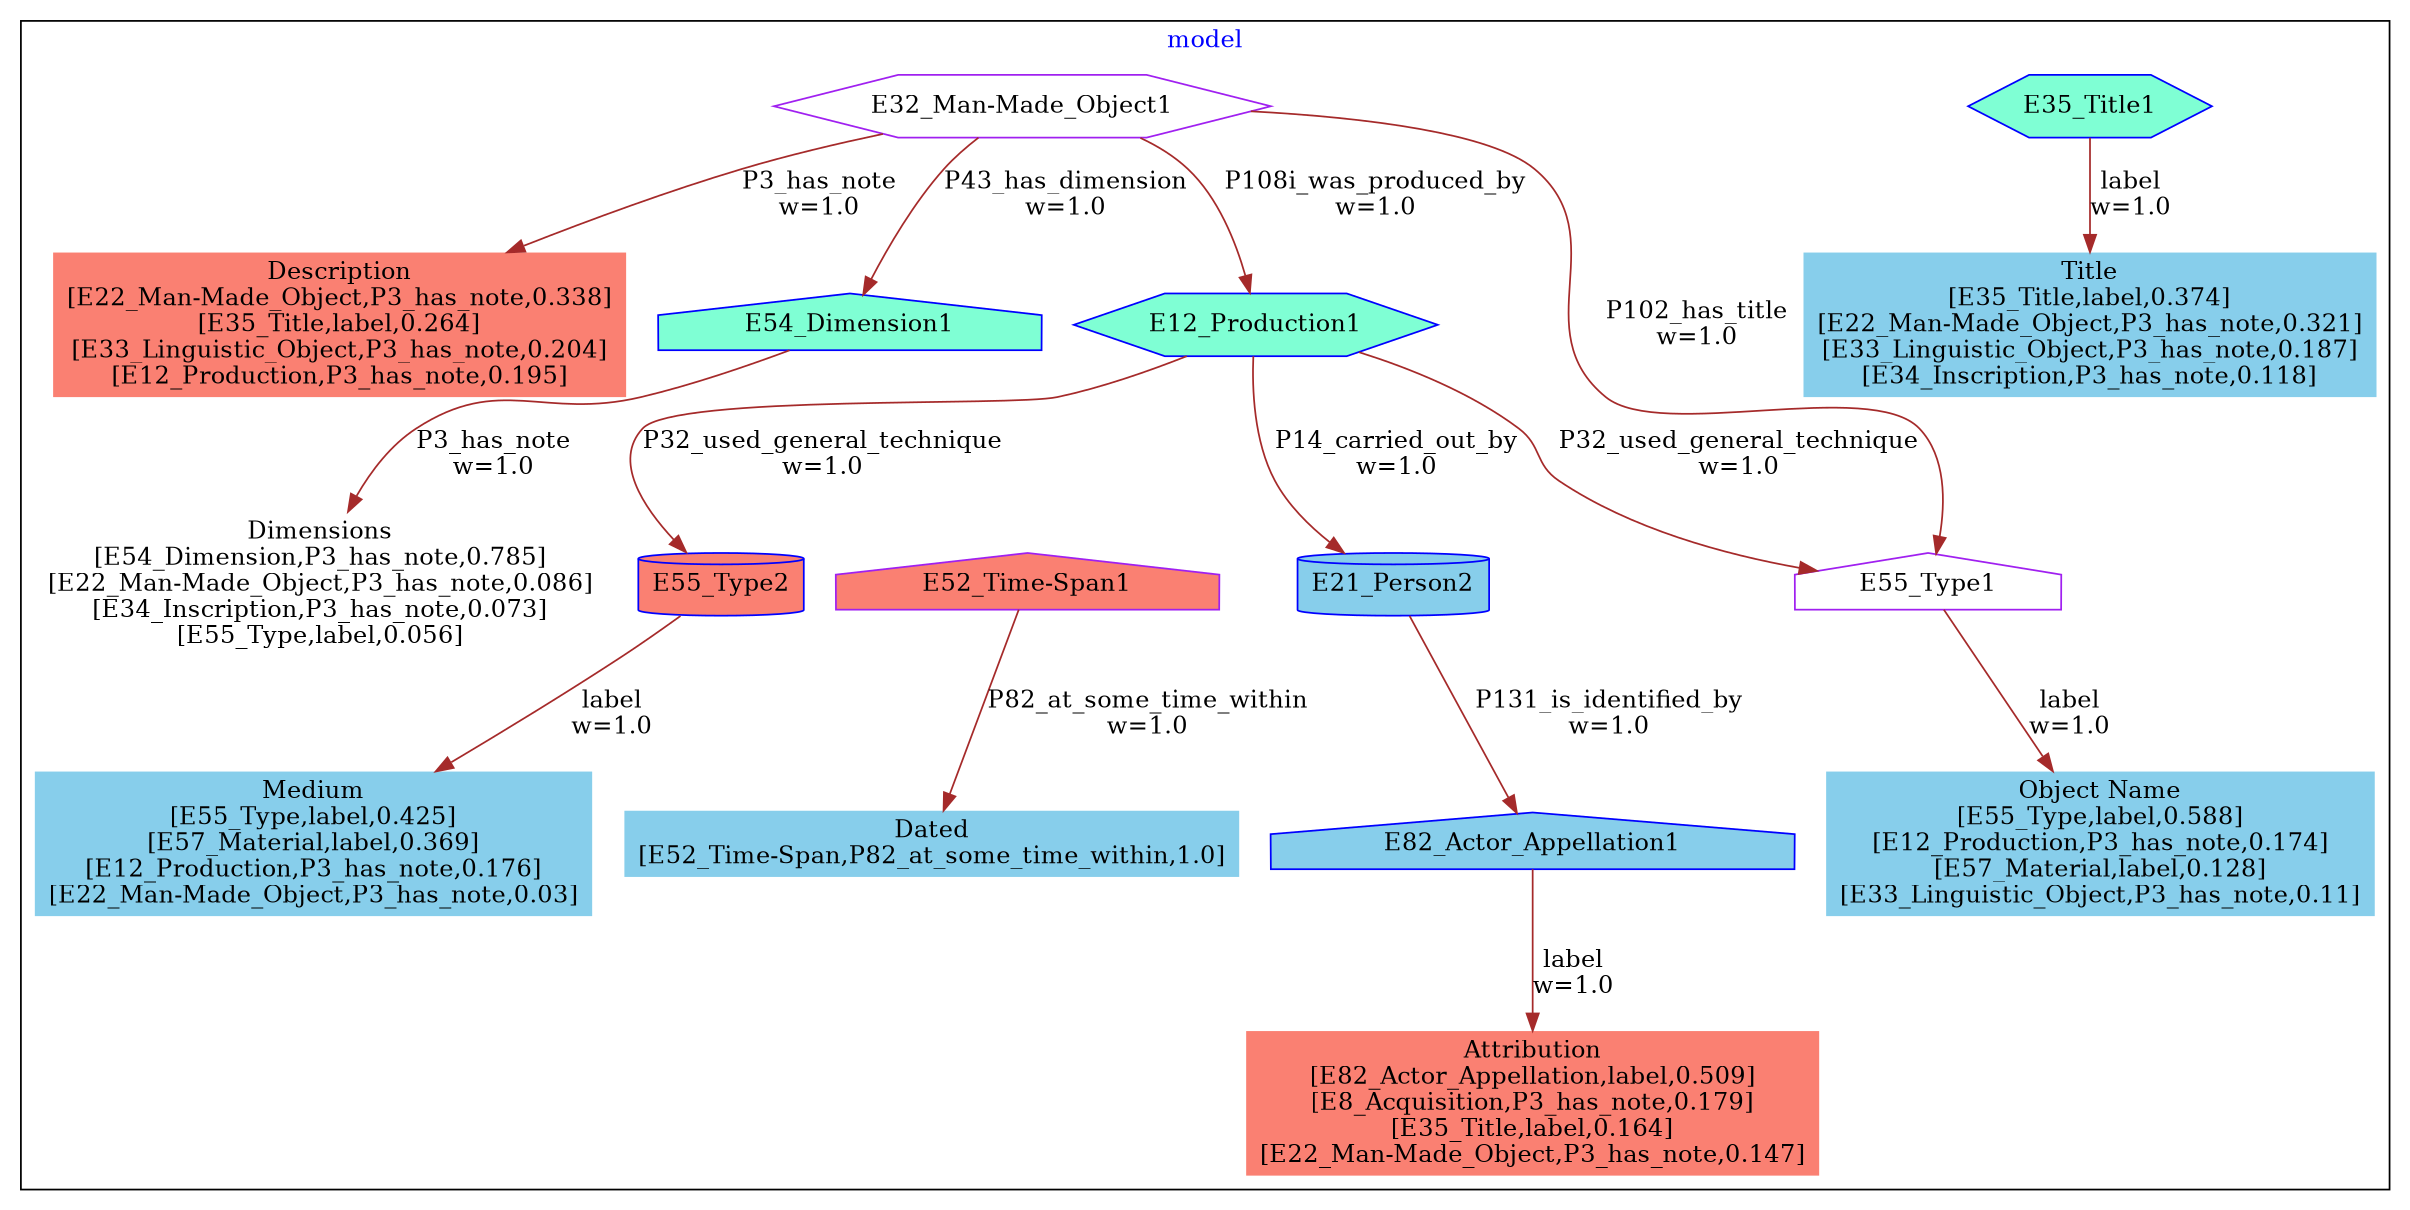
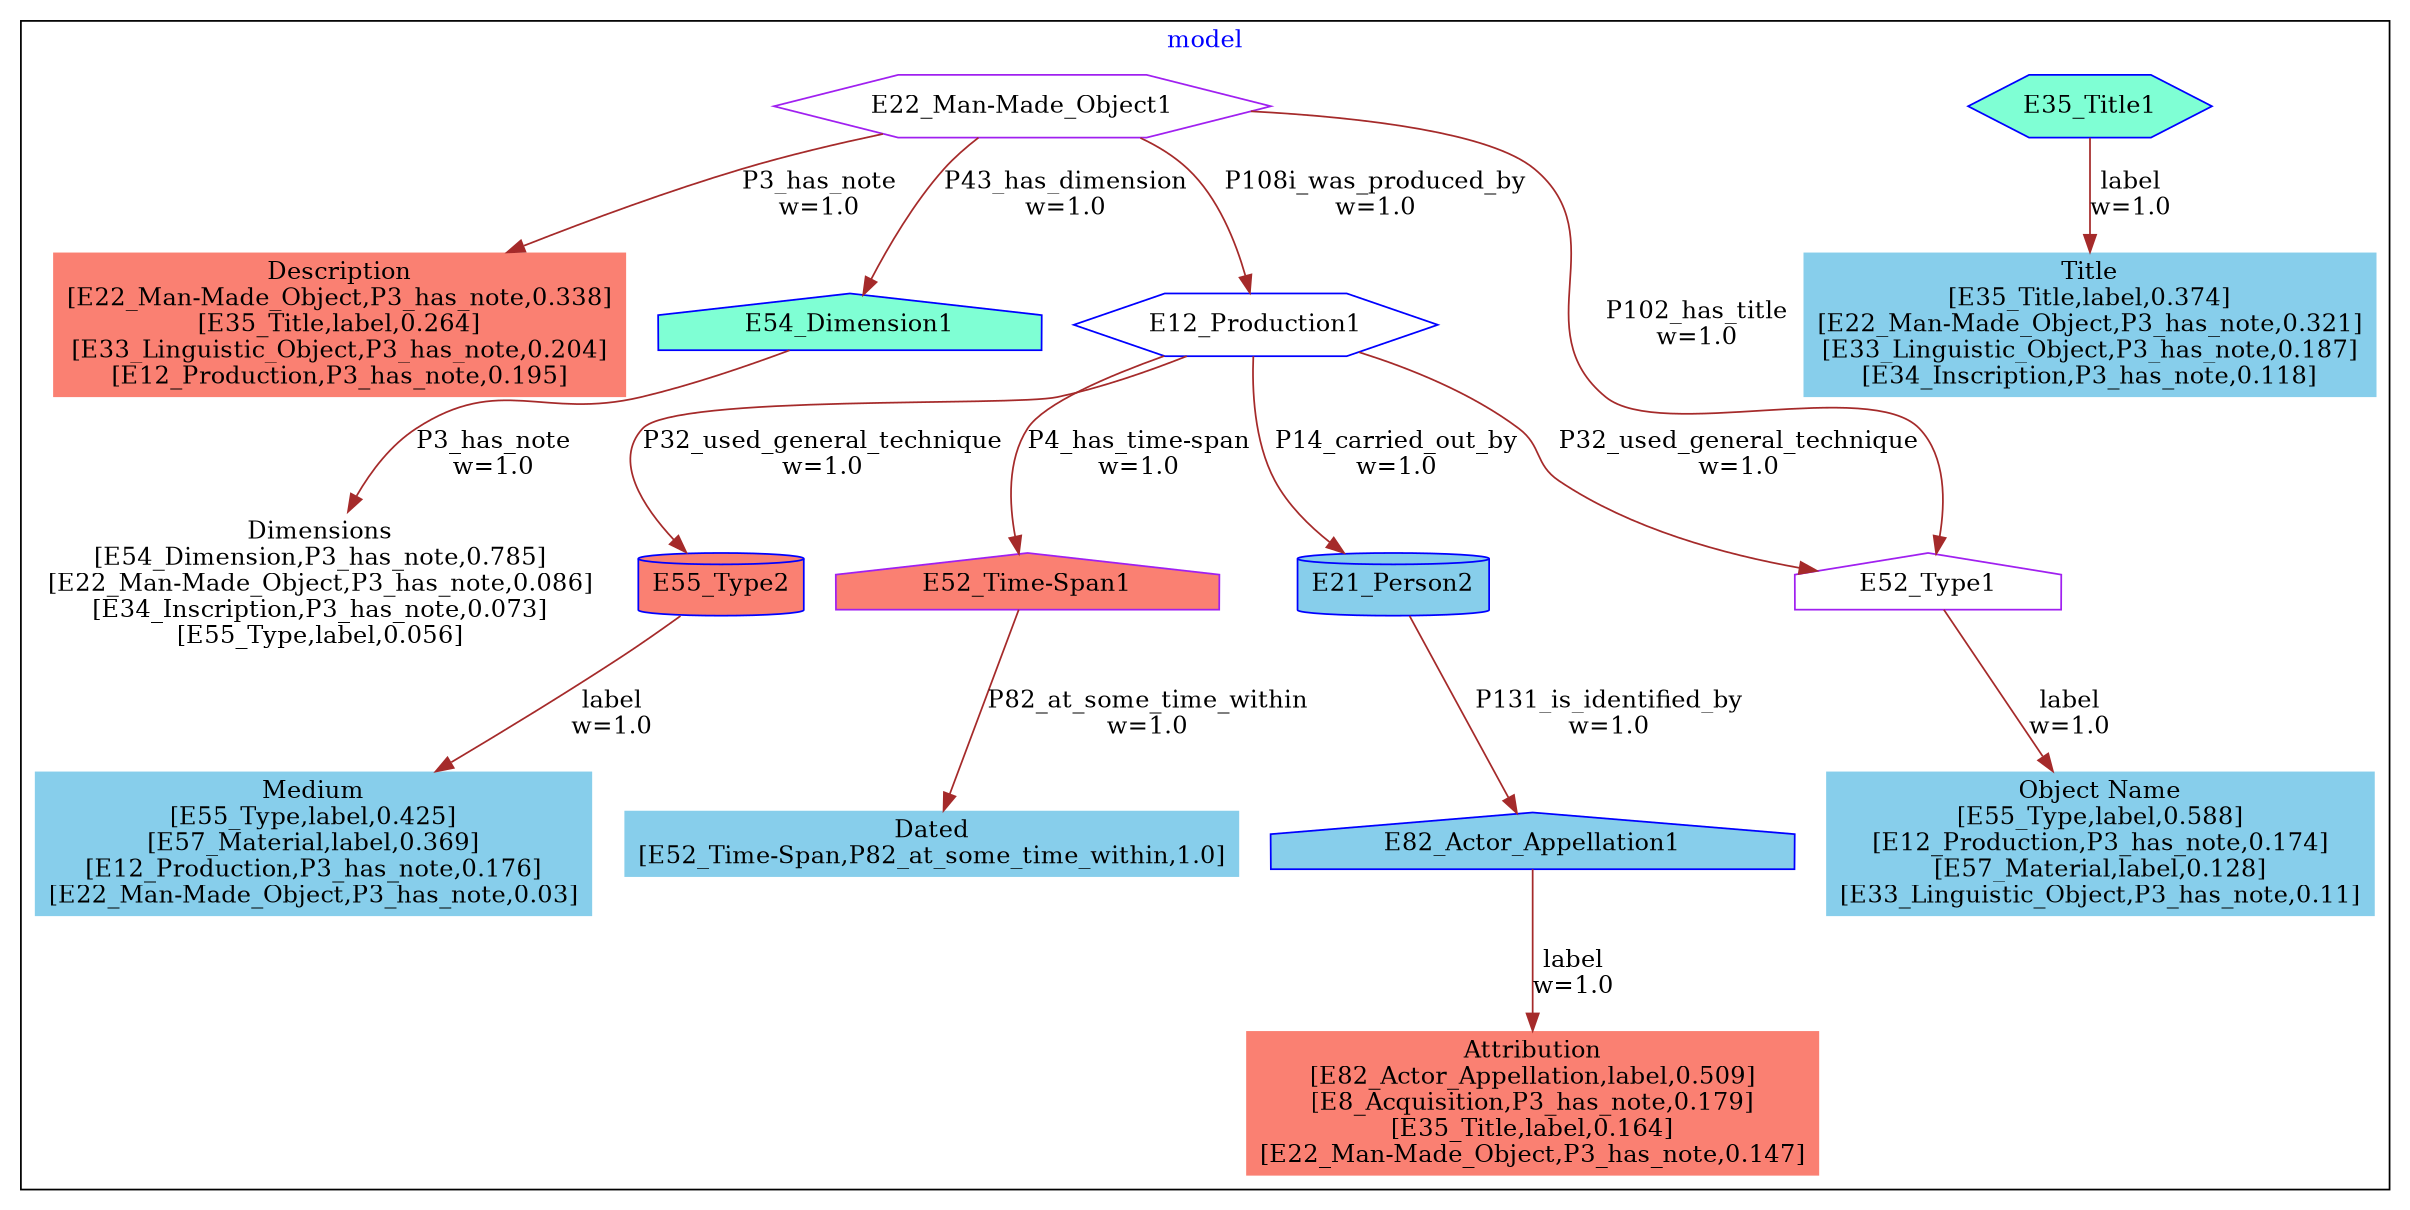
(1022, 106) -> (1022, 106)
(1256, 325) -> (1256, 325)
none -> (1044, 413)
(1928, 584) -> (1928, 584)
